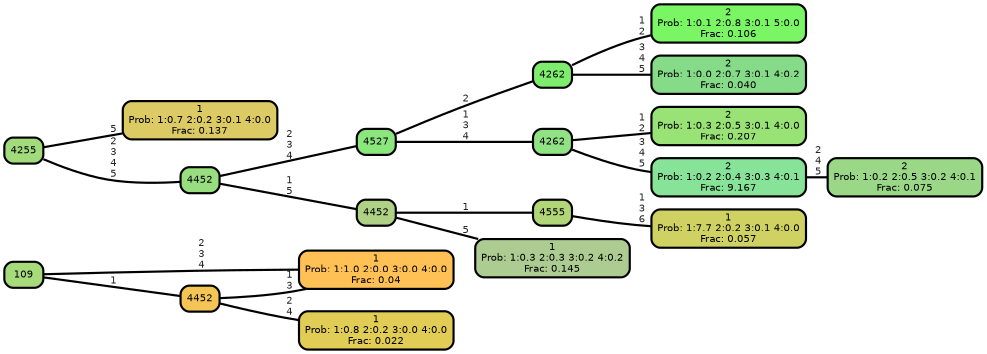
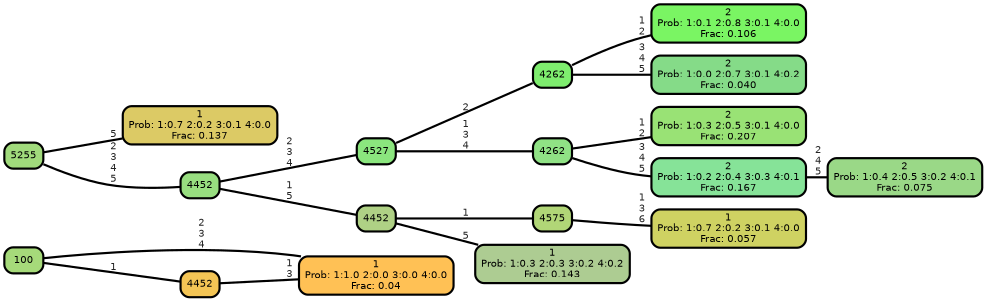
(729, 23) -> (729, 23)
(24, 151) -> (24, 156)
(729, 177) -> (729, 177)
(905, 177) -> (905, 177)
(552, 213) -> (552, 218)
(729, 229) -> (729, 229)
(552, 258) -> (552, 264)
(24, 275) -> (24, 260)
(376, 330) -> none
